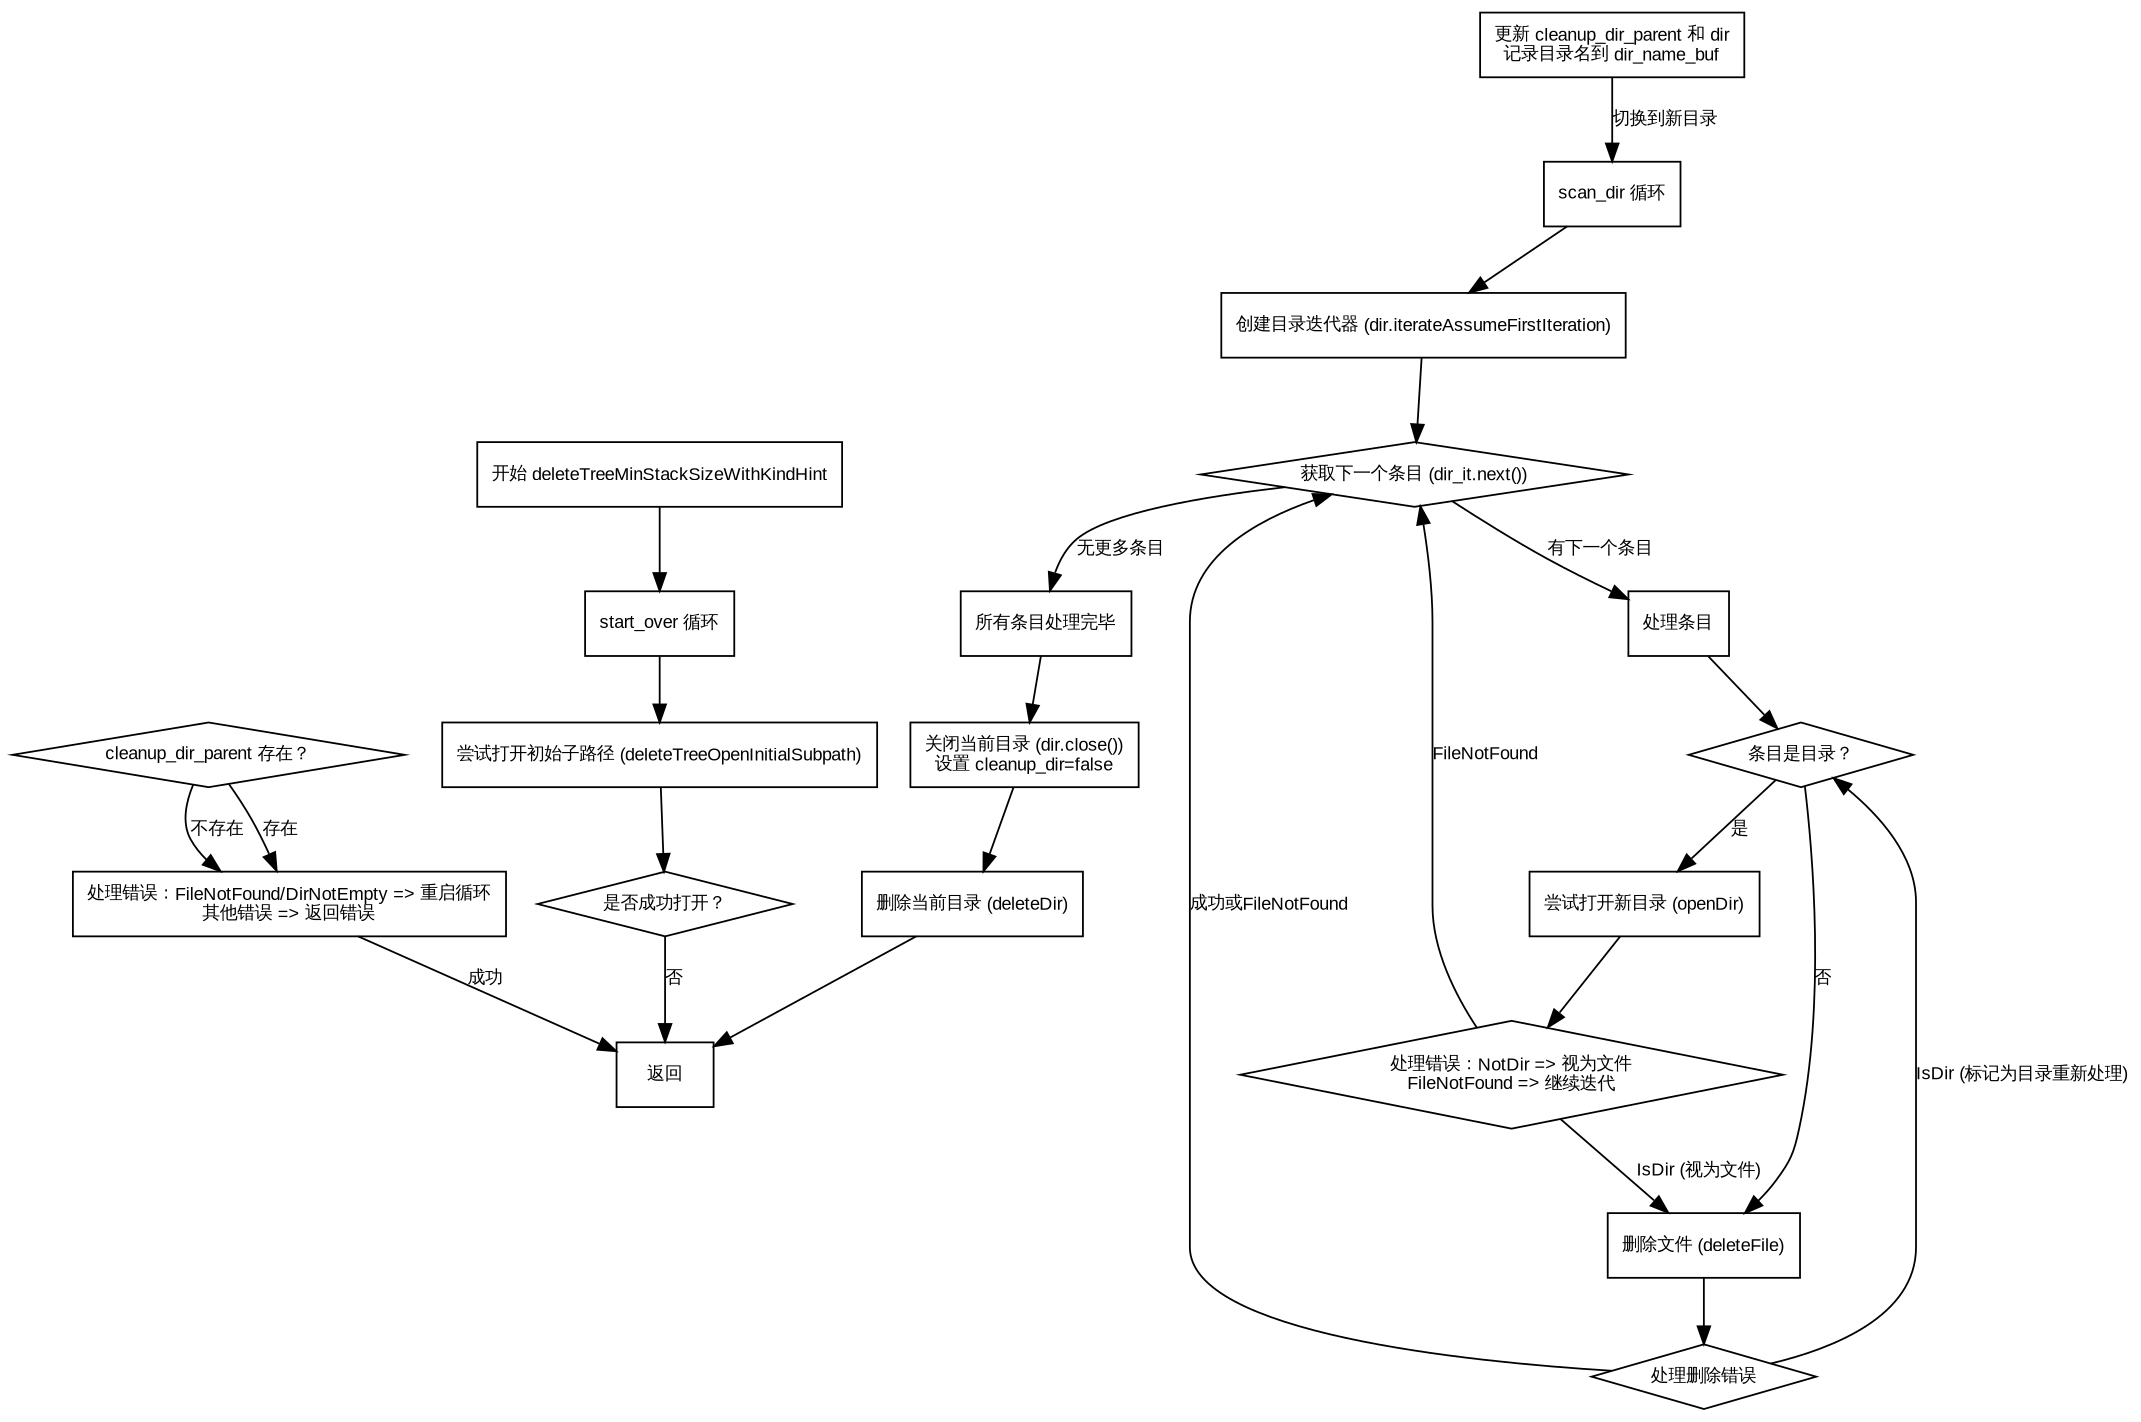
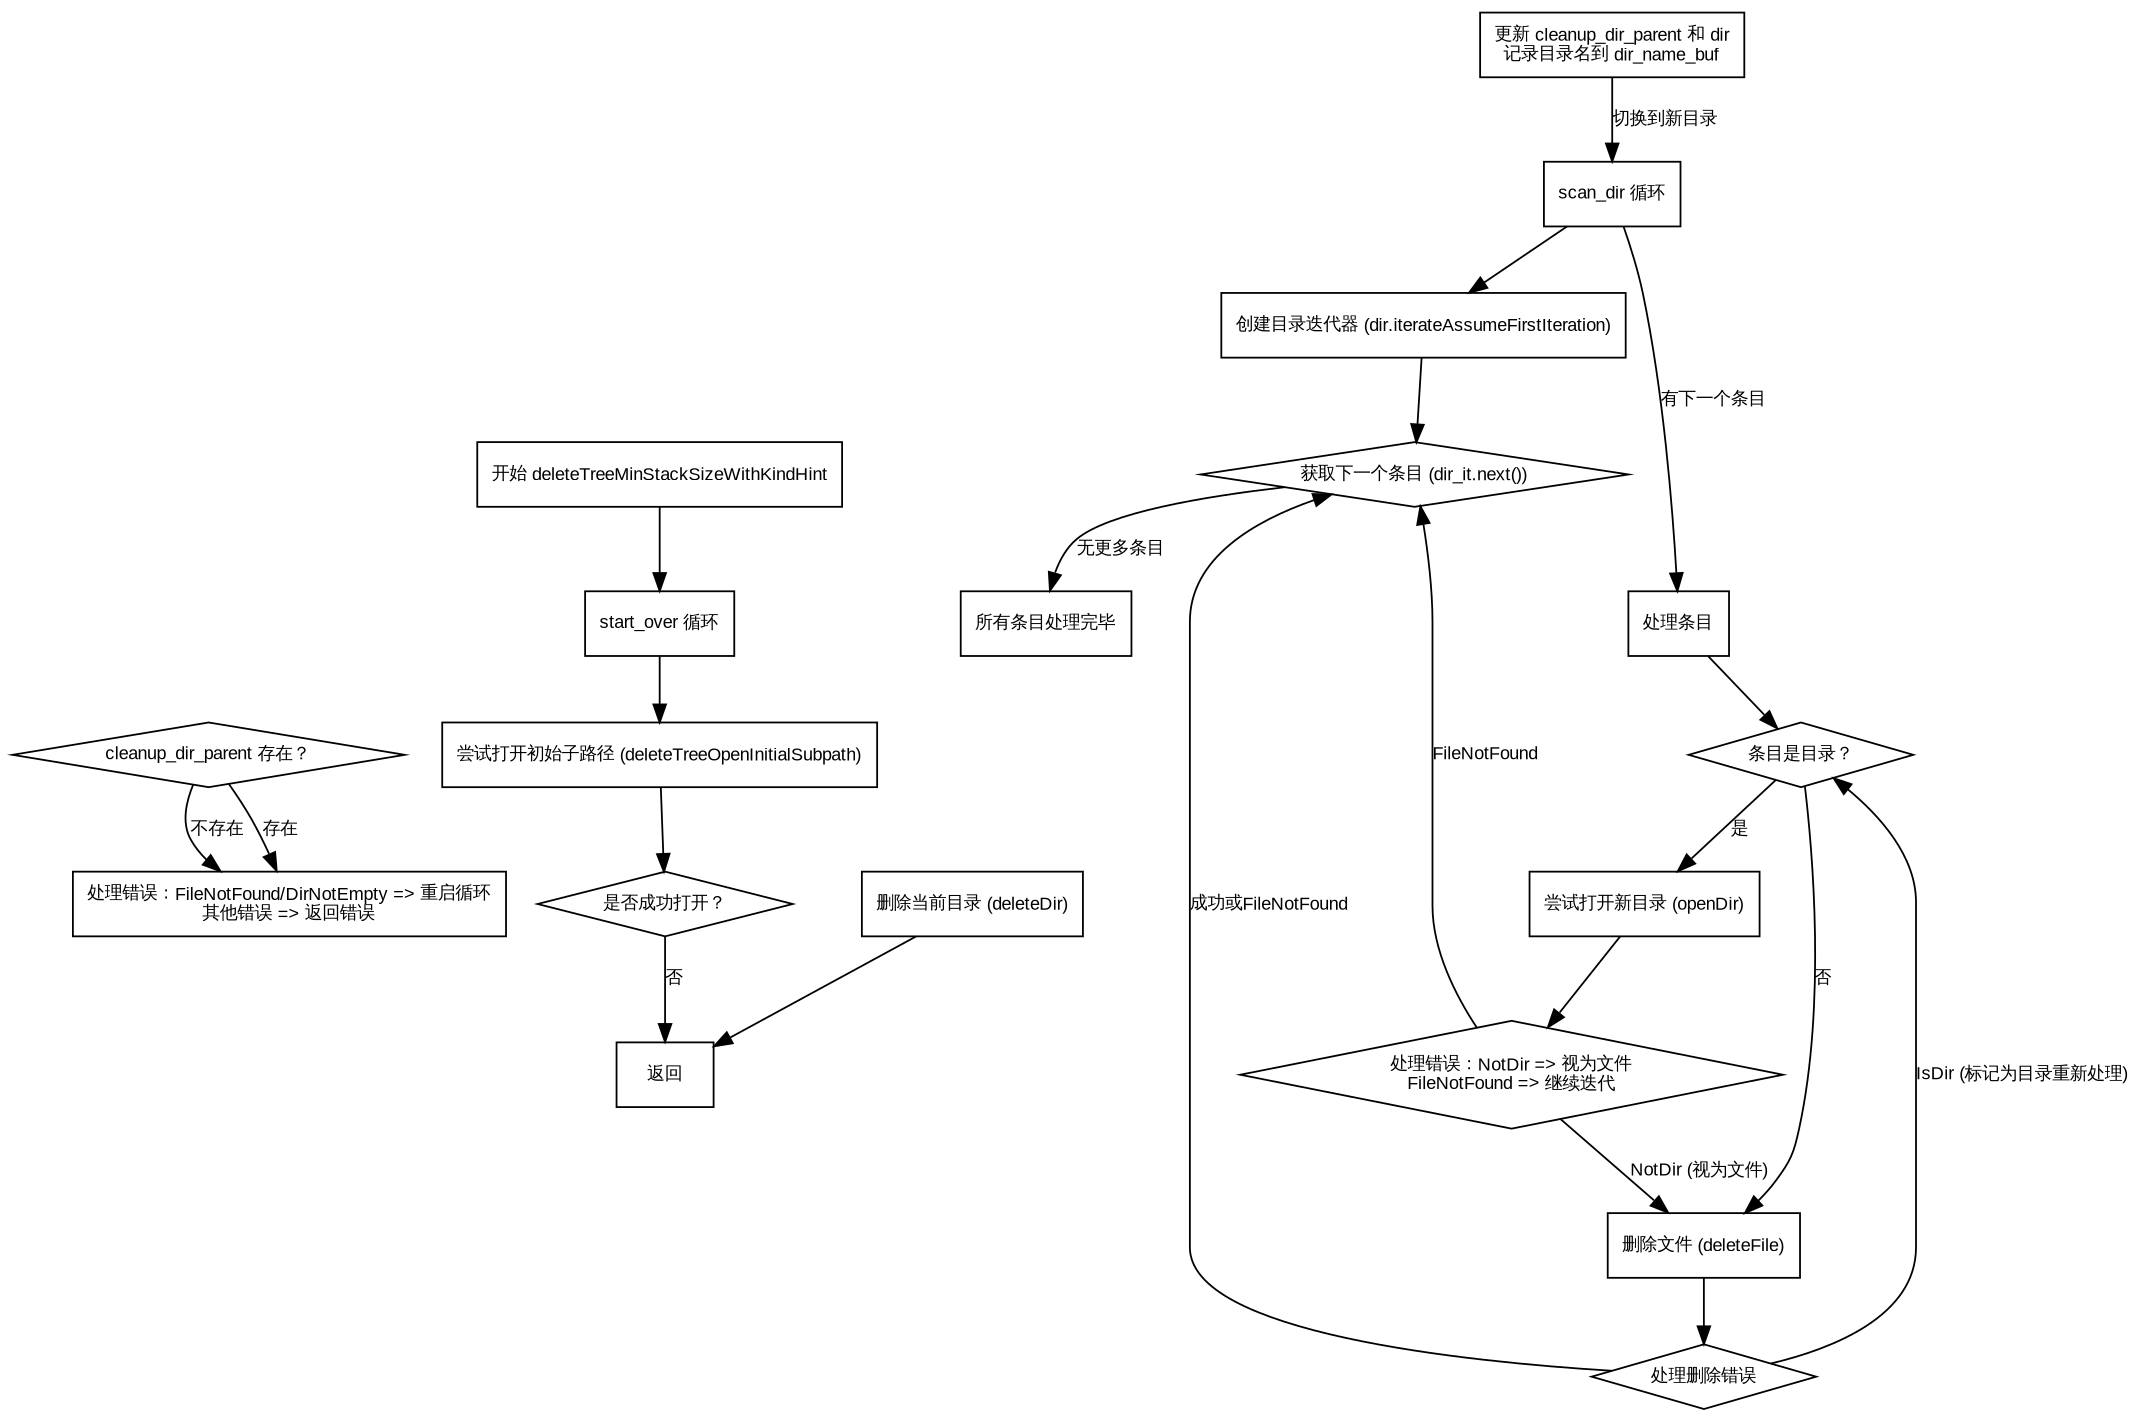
(1530, 549) -> (1660, 398)
(1025, 755) -> none
(479, 990) -> none
(1699, 1171) -> (1699, 1171)
